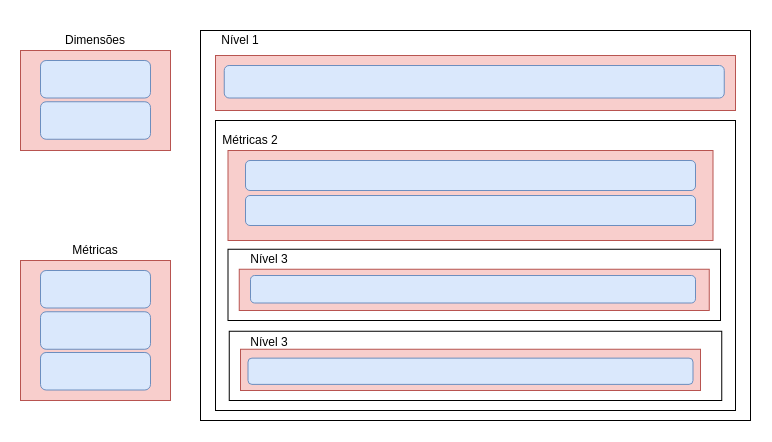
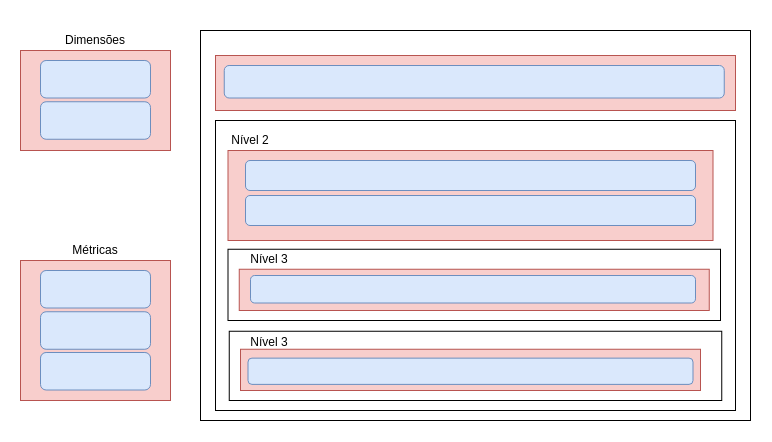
(241, 41) -> none
(251, 141) -> (251, 141)
